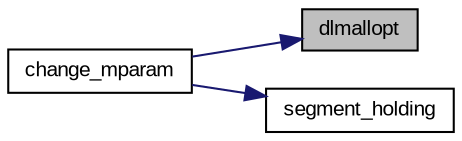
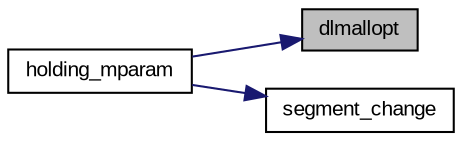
(100, 71) -> (100, 71)
(360, 110) -> (360, 110)
